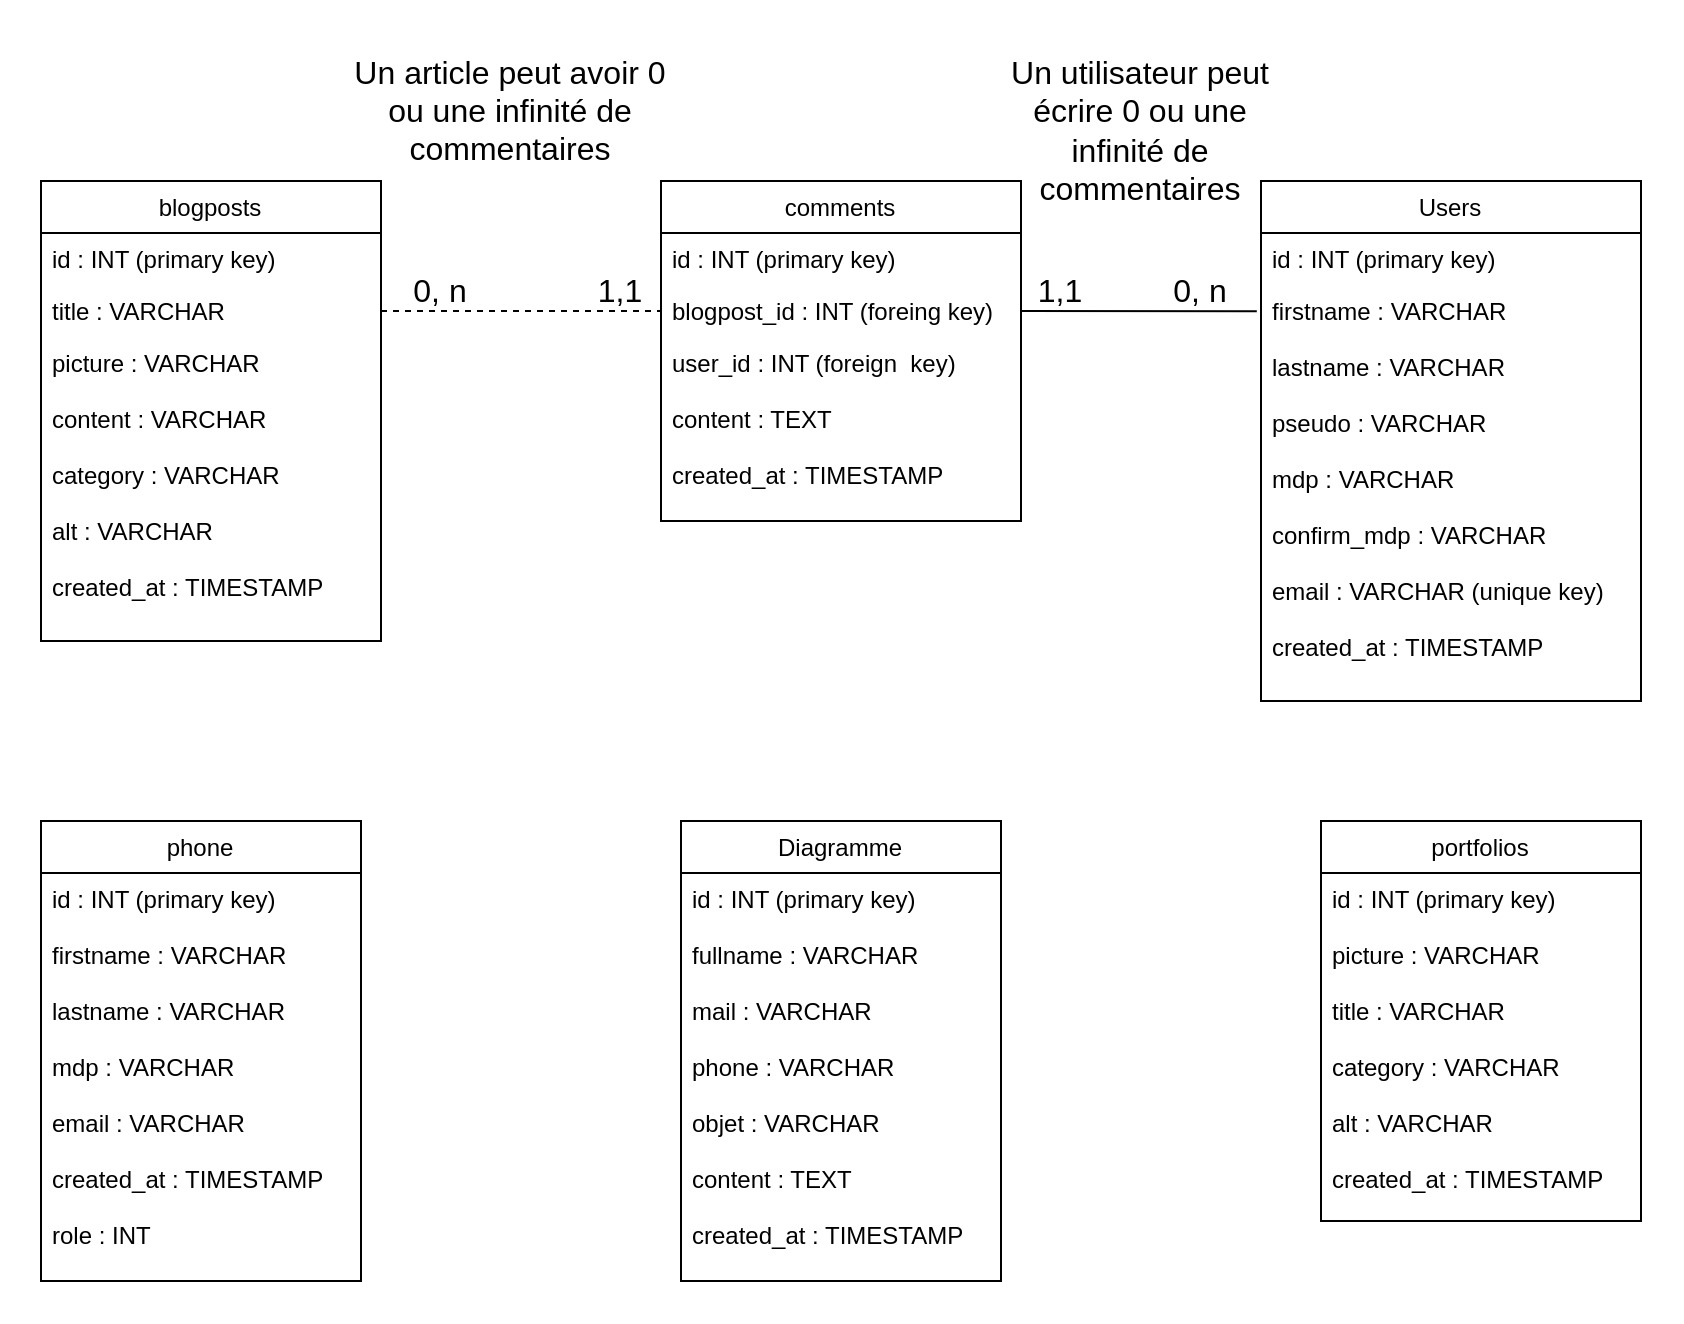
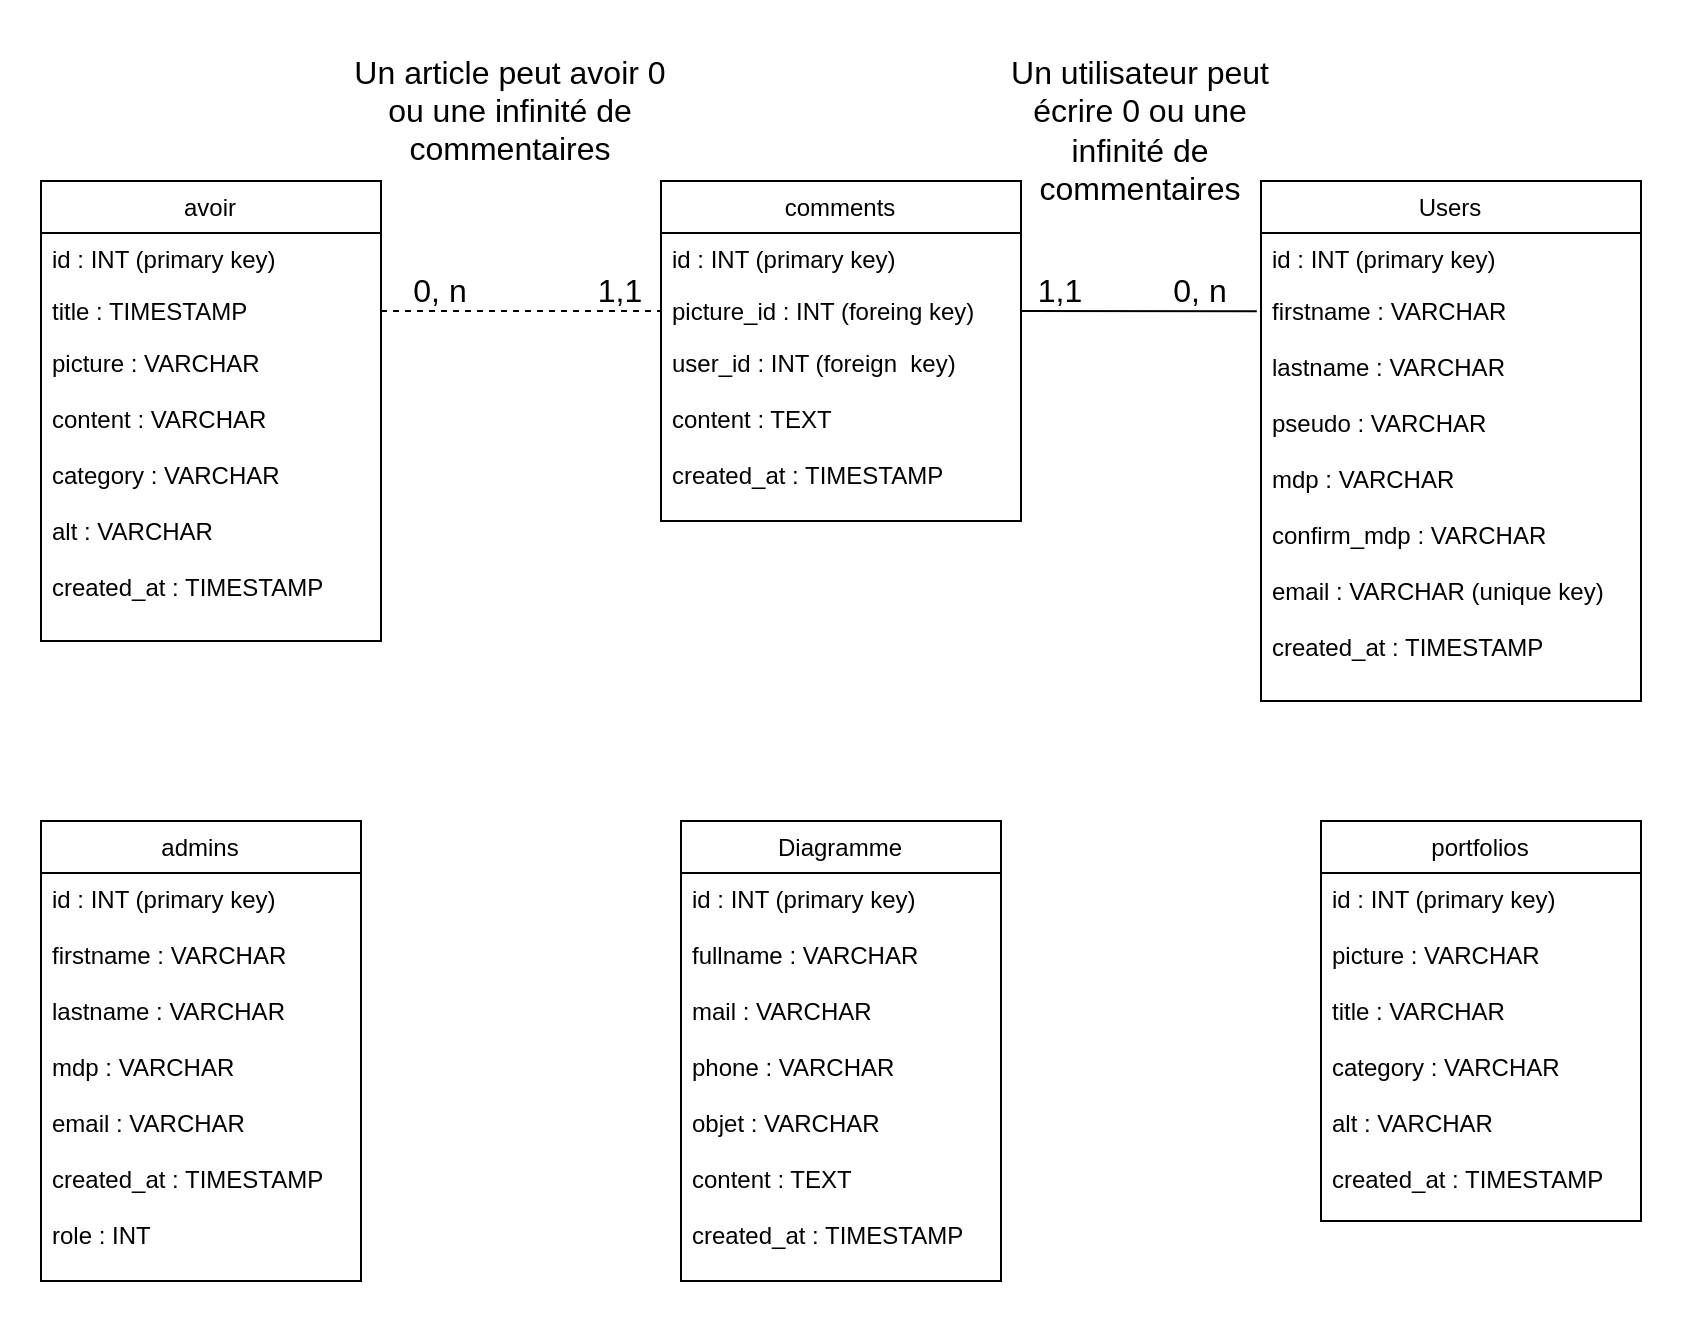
(210, 208) -> (210, 208)
(137, 312) -> (151, 312)
(855, 312) -> (849, 312)
(200, 848) -> (200, 848)
